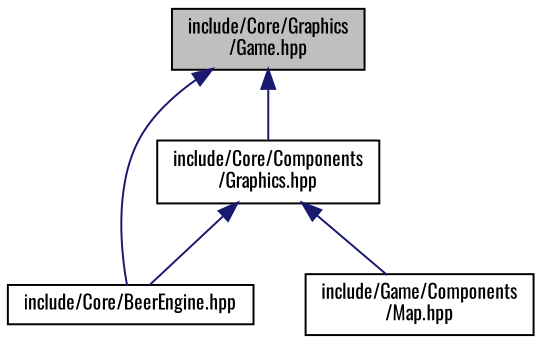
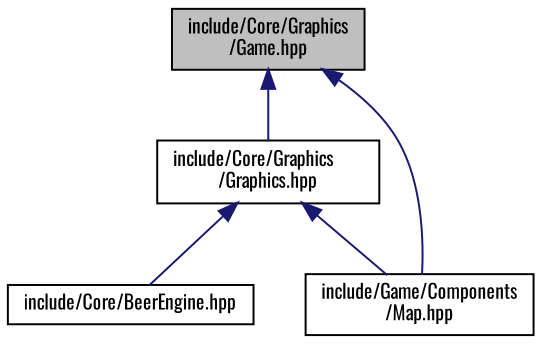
(128, 171) -> (409, 165)
(268, 172) -> (268, 172)
